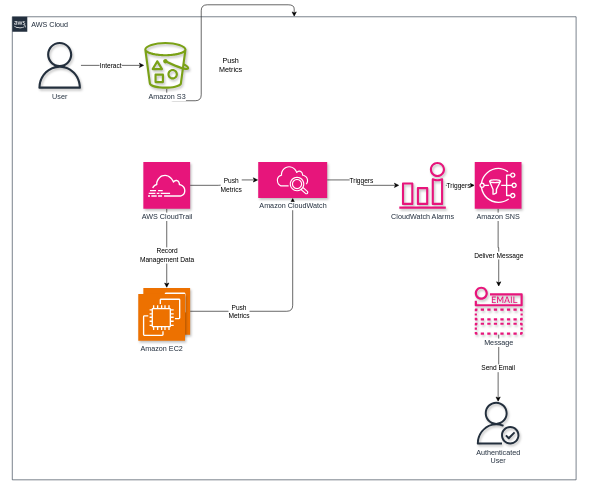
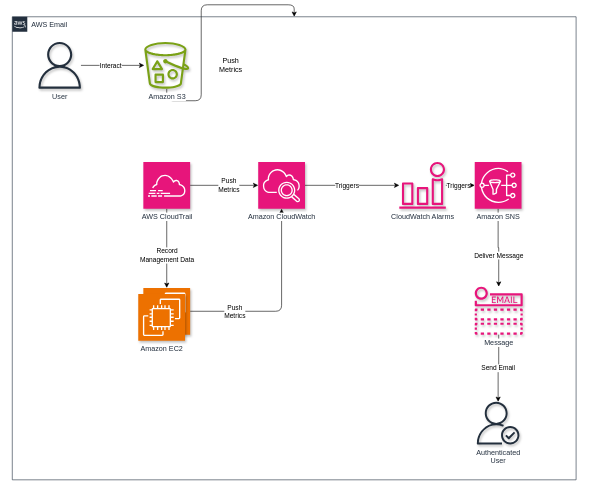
(48, 25) -> (47, 25)
(293, 180) -> (282, 185)
